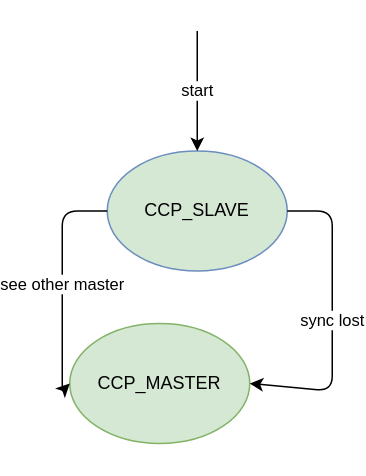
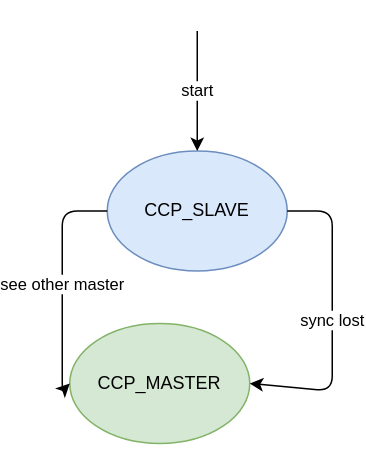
(197, 211) -> (197, 211)
